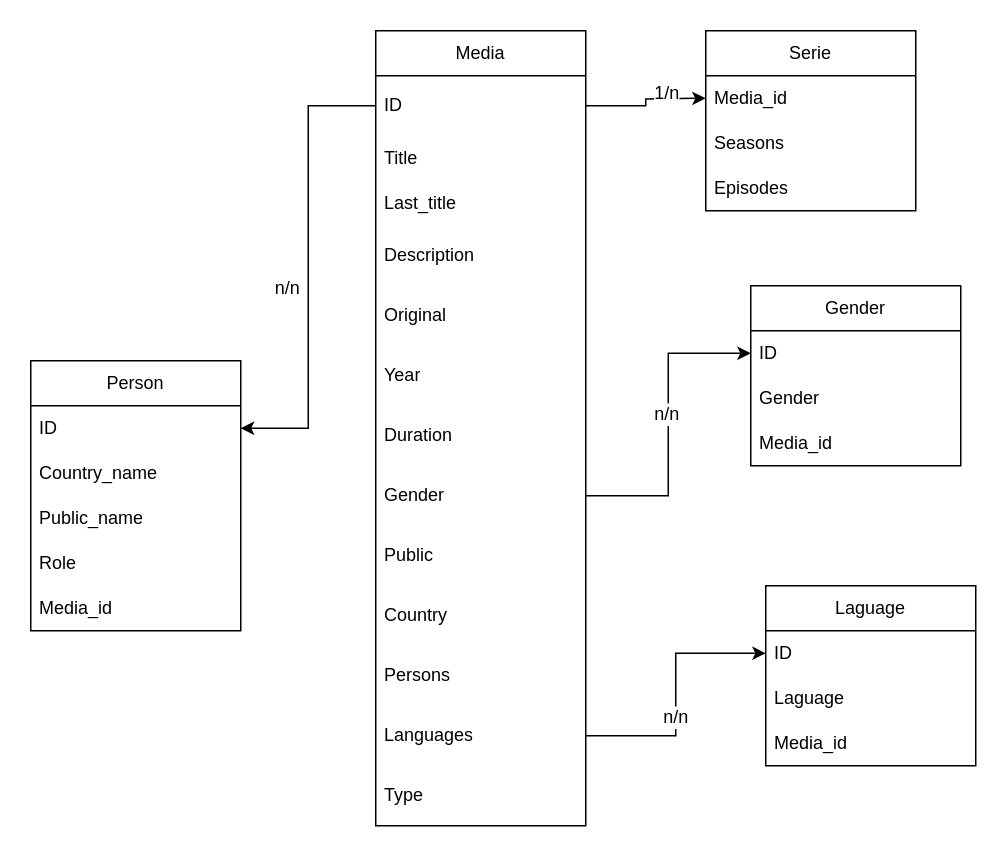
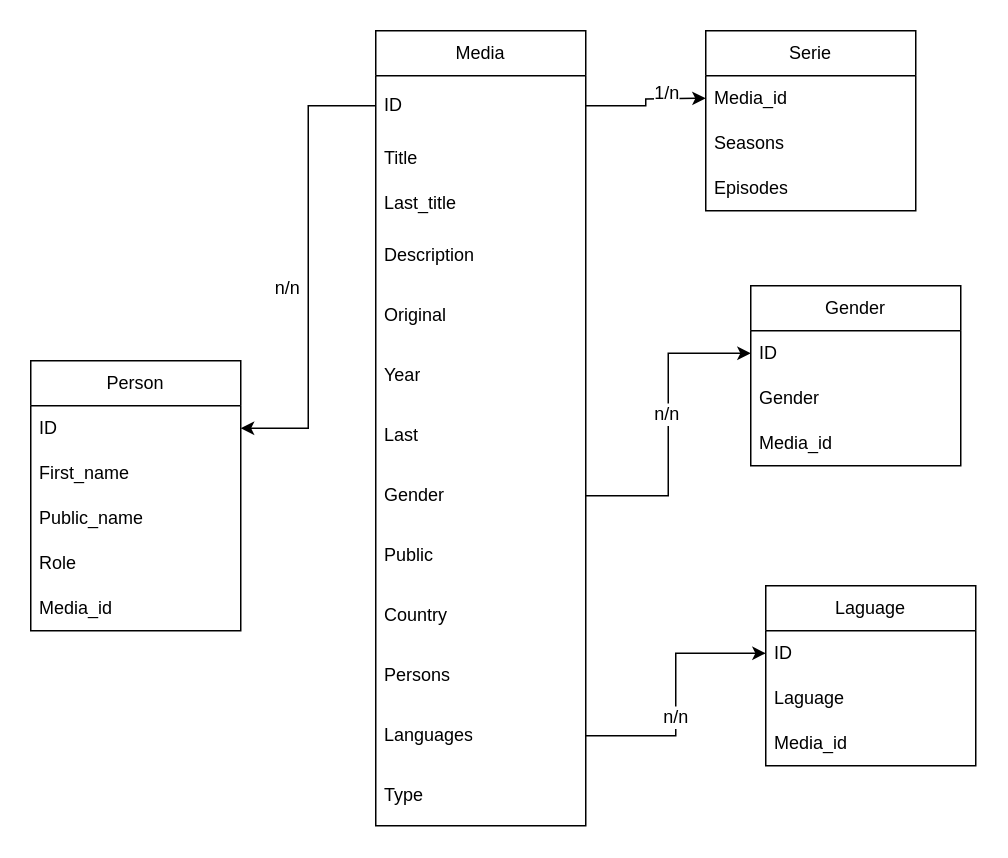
(423, 436) -> (405, 436)
(100, 473) -> (88, 473)
